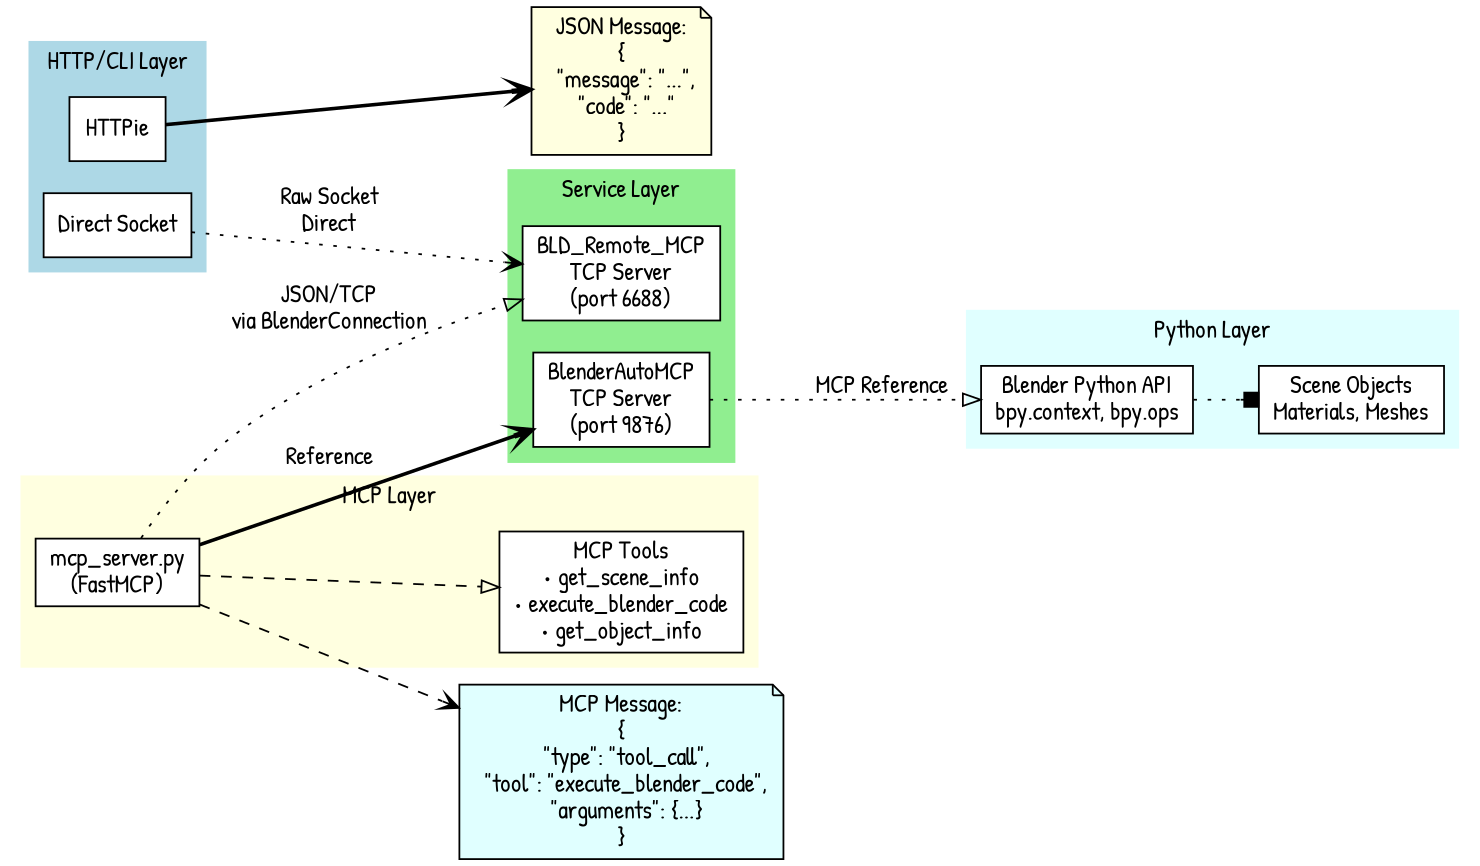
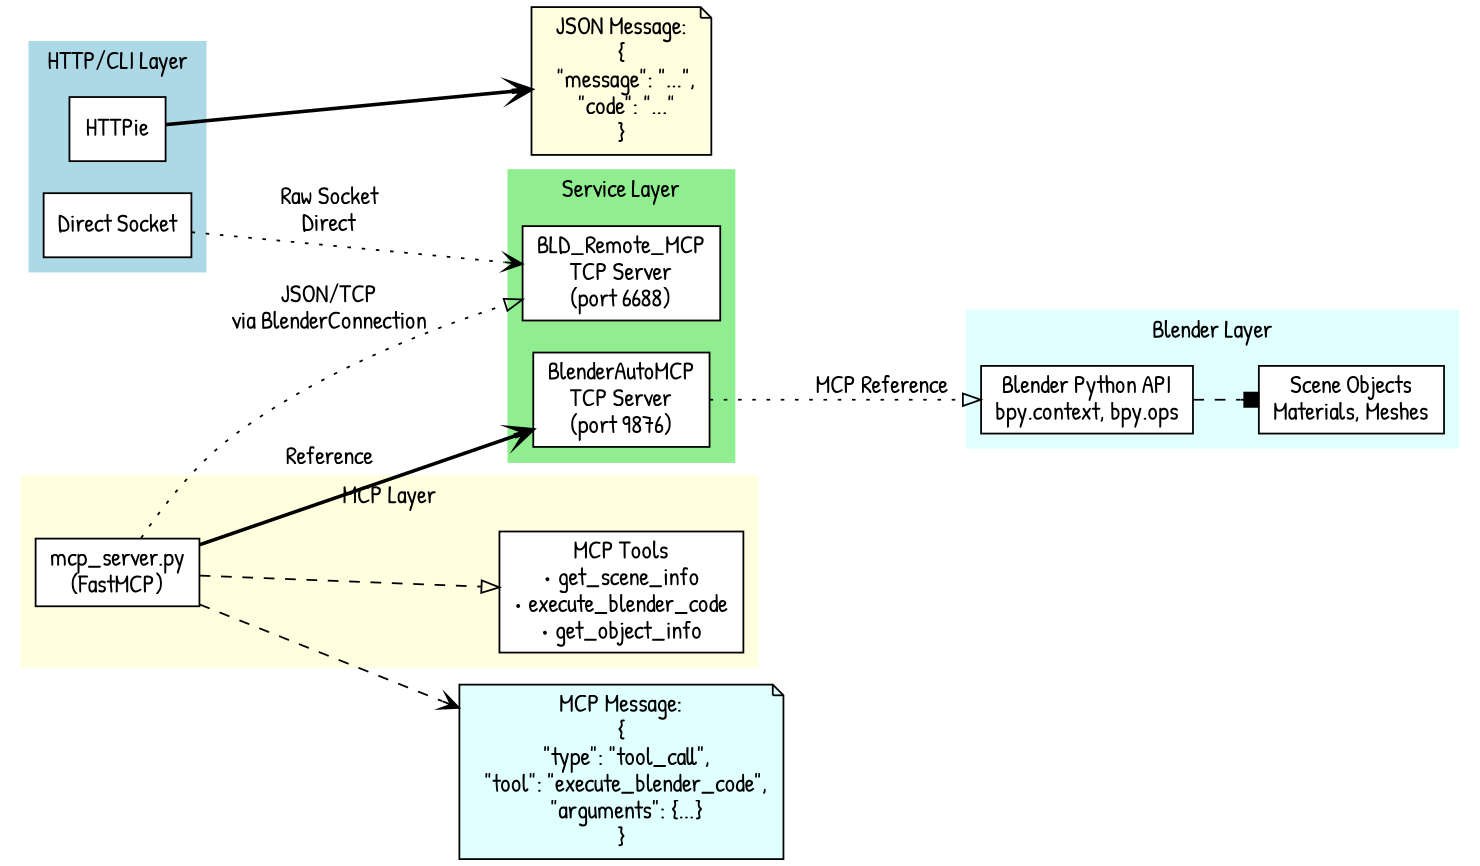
(1213, 331) -> (1213, 331)
(1217, 400) -> (1217, 400)
